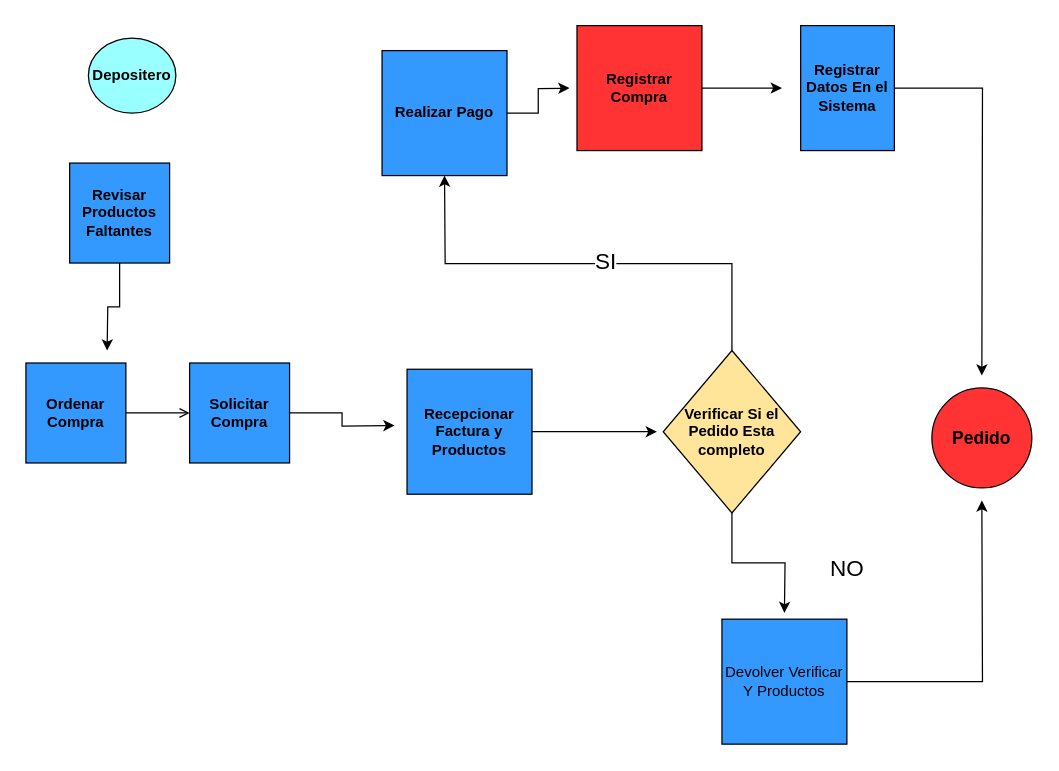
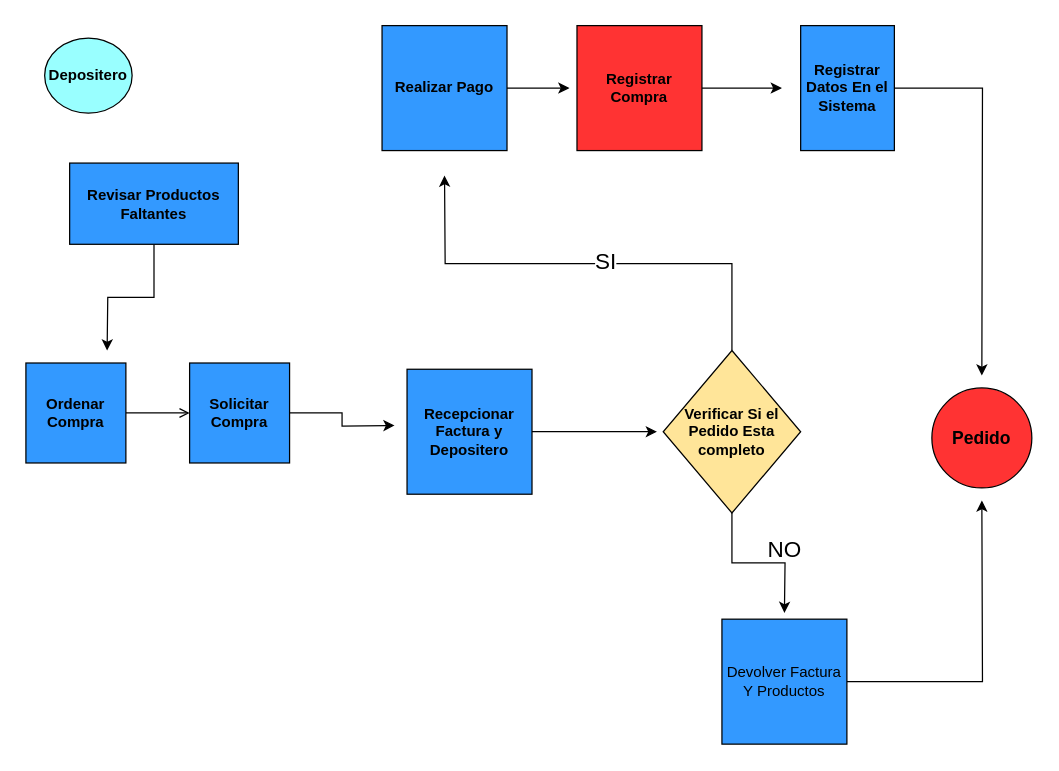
(132, 76) -> (88, 76)
(444, 113) -> (444, 88)
(119, 213) -> (154, 204)
(469, 432) -> (469, 432)
(847, 569) -> (784, 551)
(784, 682) -> (784, 682)
